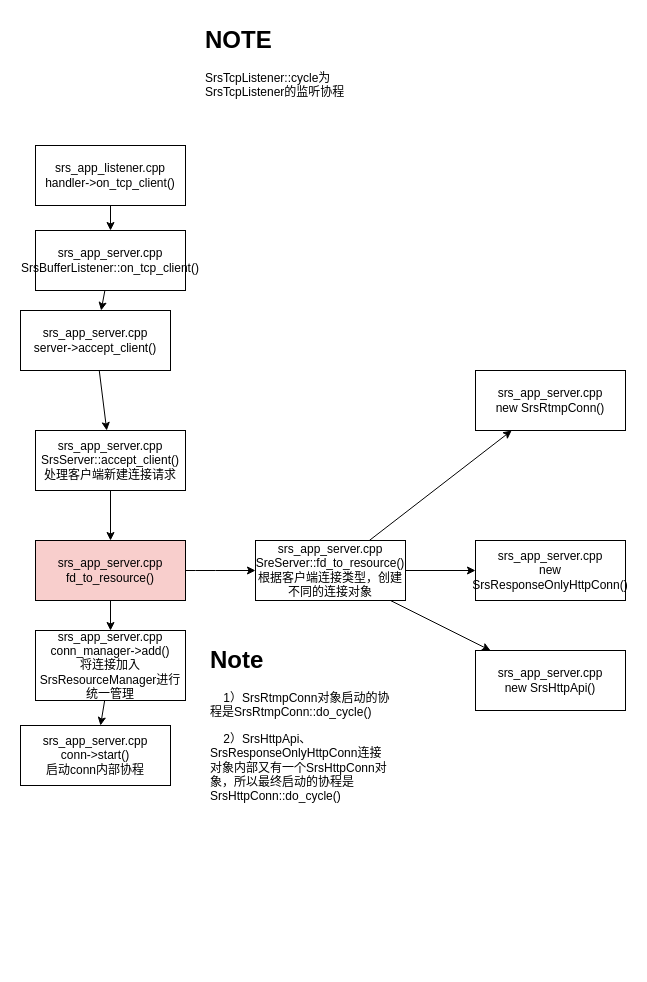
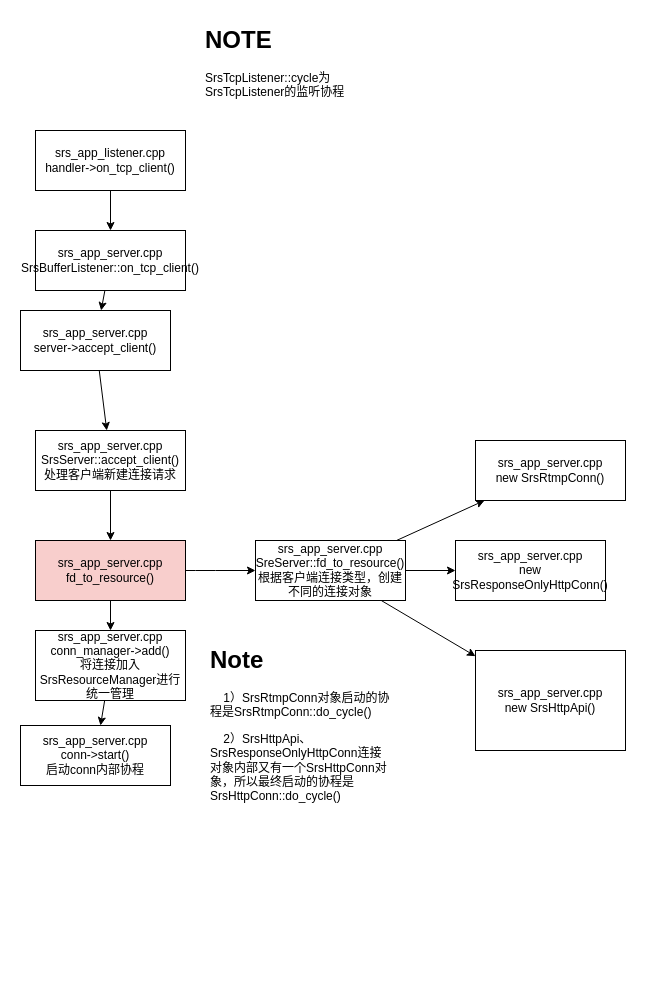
(111, 176) -> (111, 161)
(551, 401) -> (551, 471)
(551, 571) -> (531, 571)
(551, 681) -> (551, 701)
